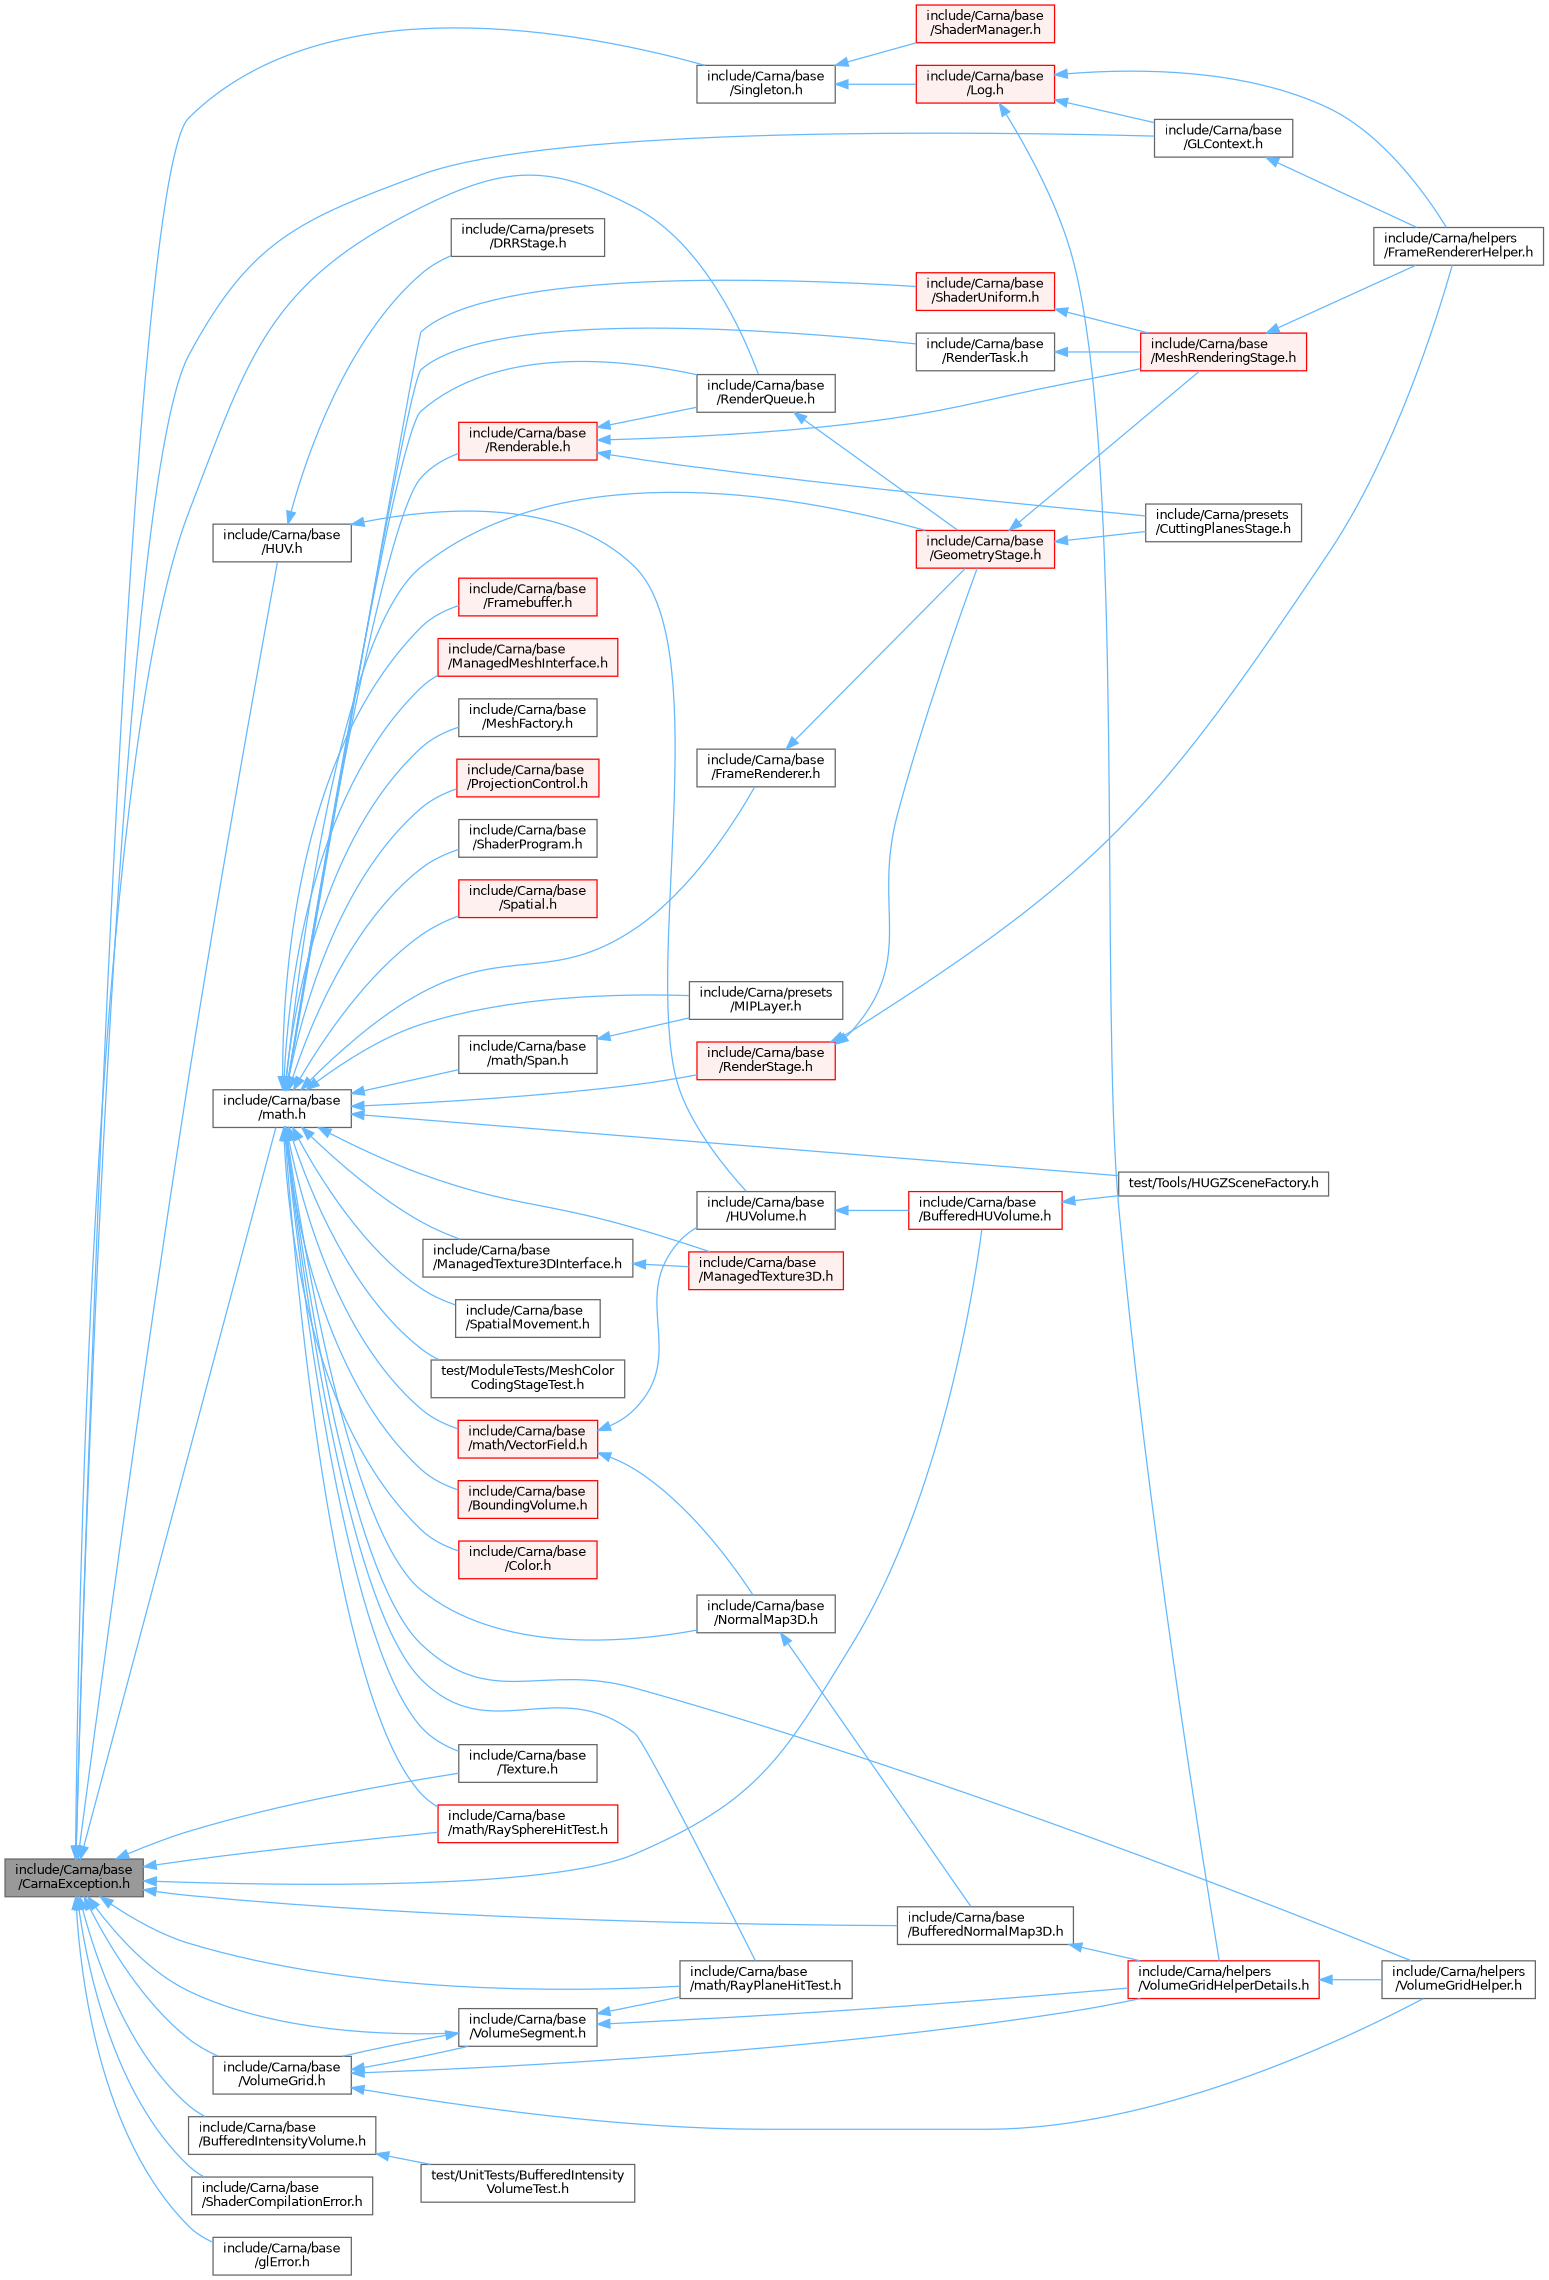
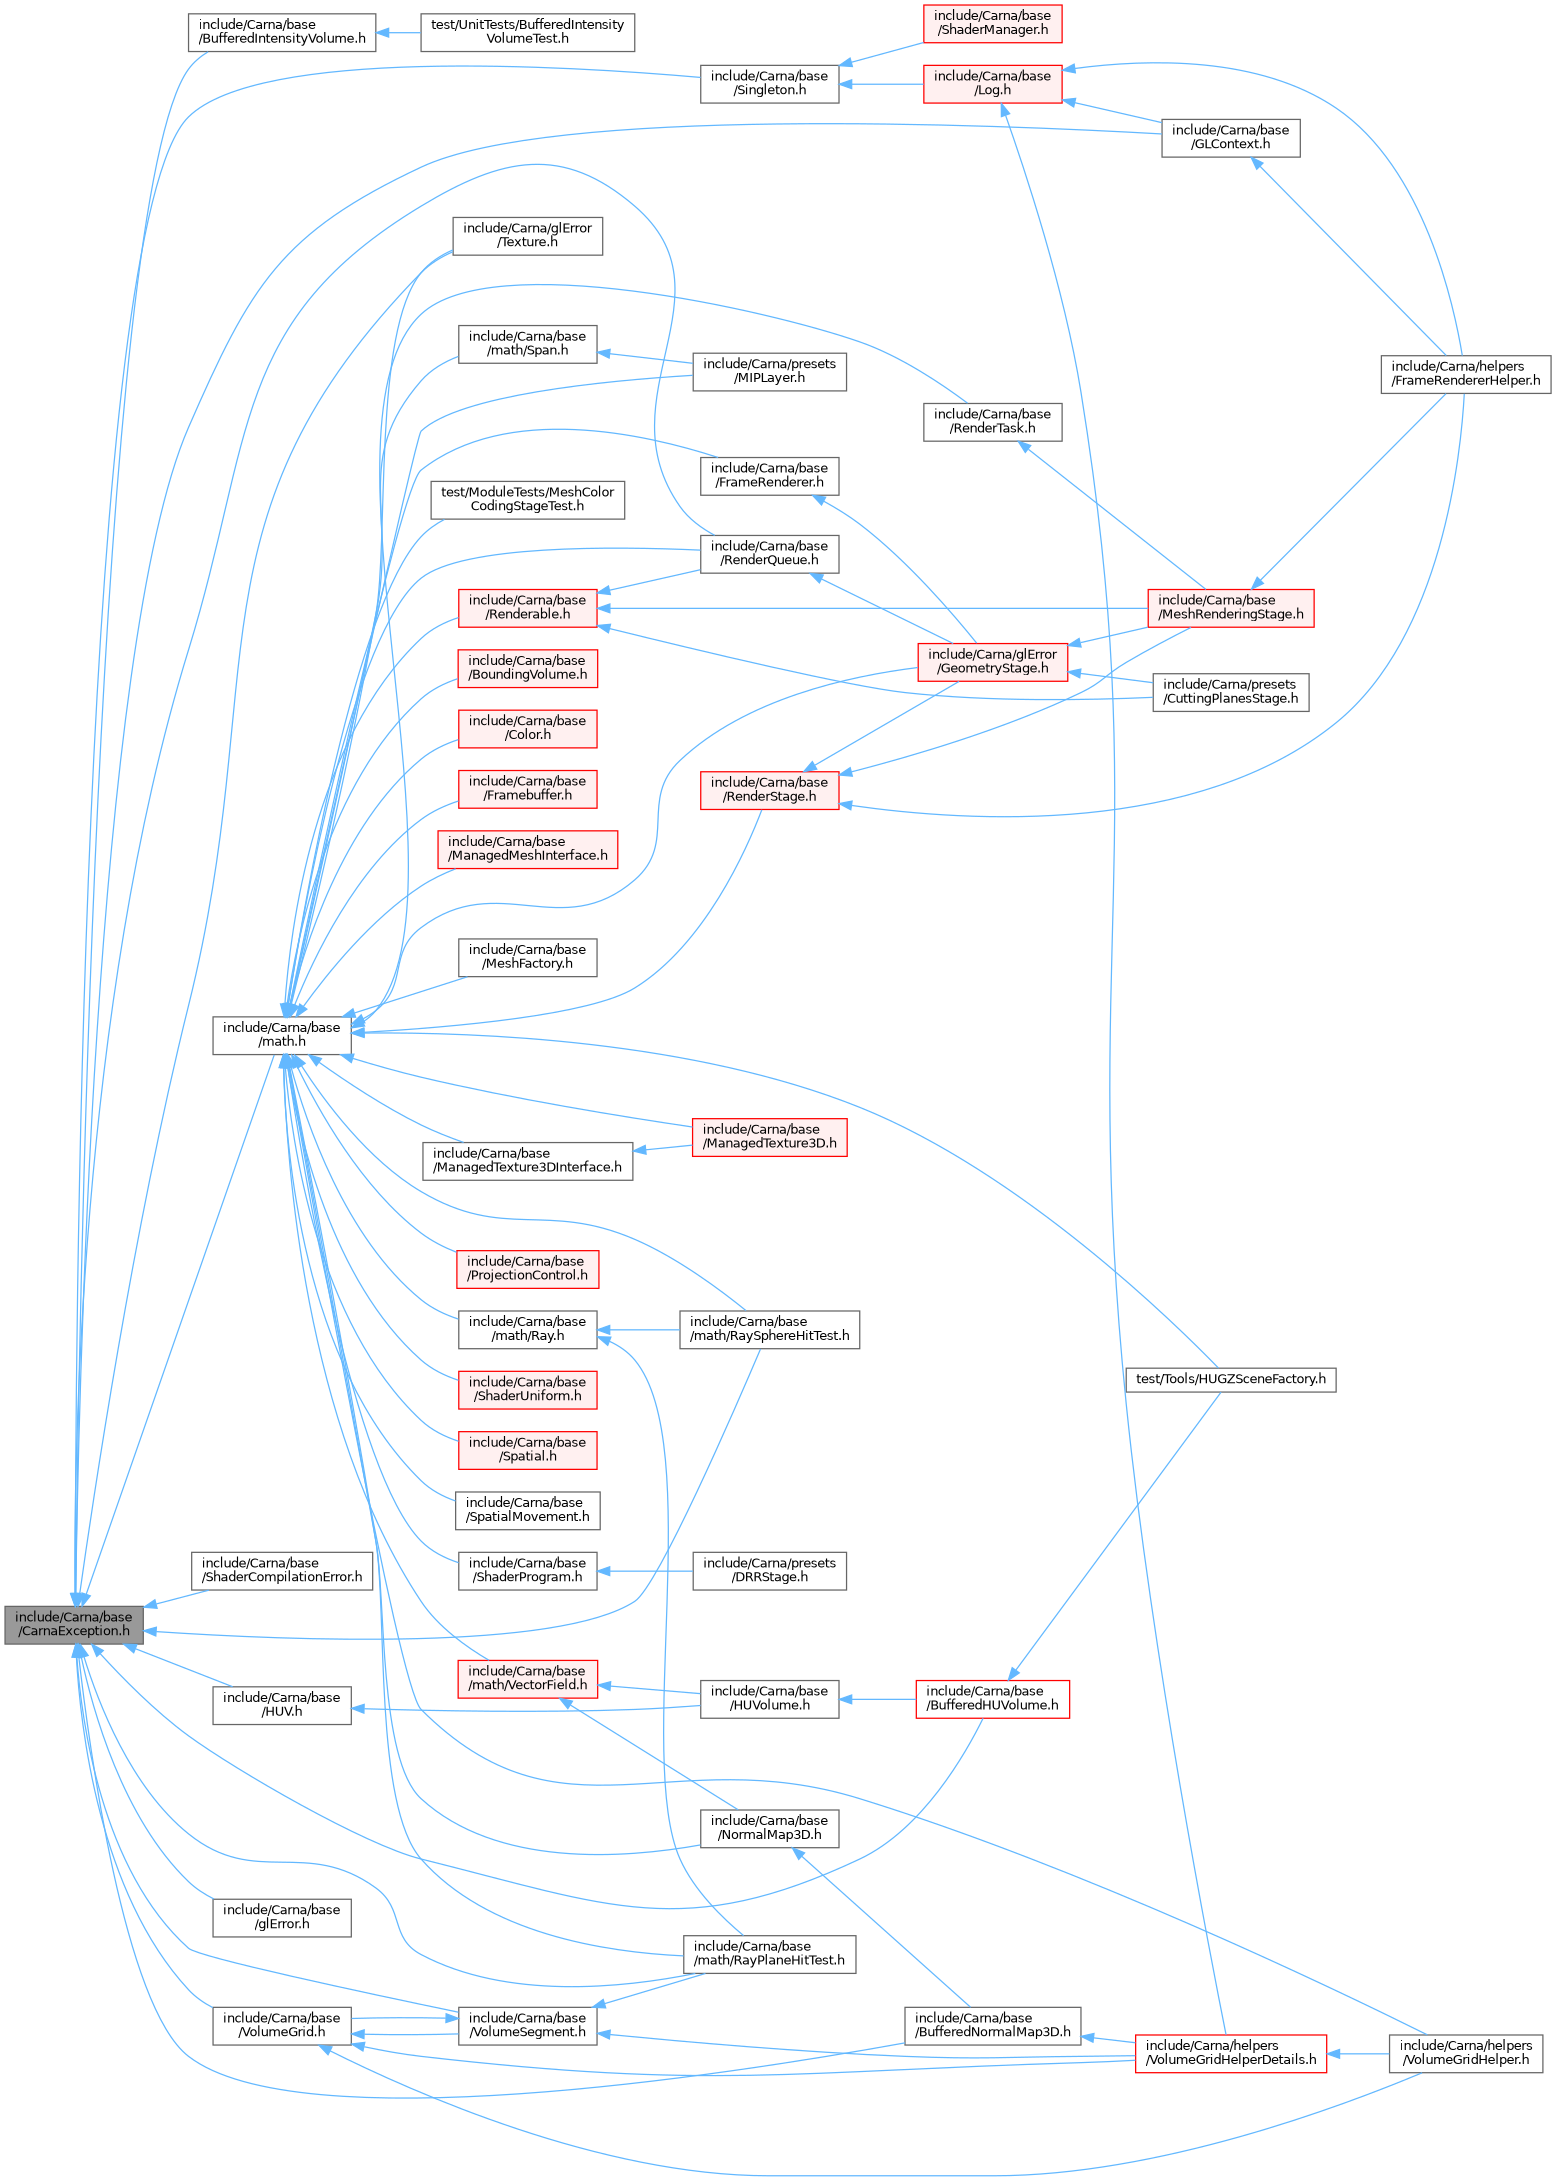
(1108, 323) -> (1028, 715)
(348, 368) -> (647, 1571)
(985, 549) -> (993, 662)
none -> (528, 1330)
(528, 1763) -> (528, 236)
(528, 1824) -> (770, 1330)
